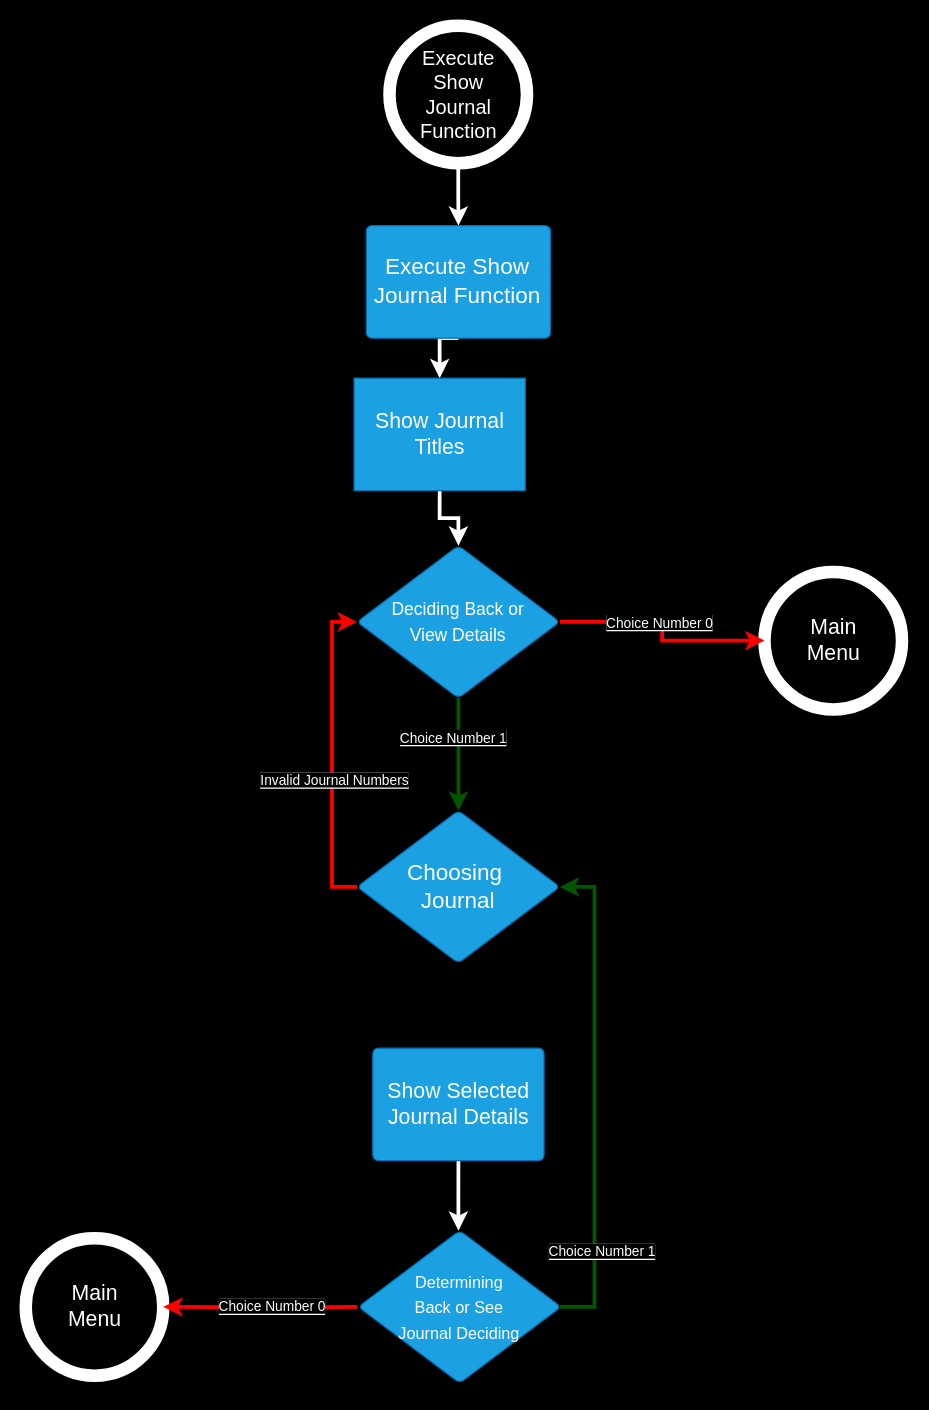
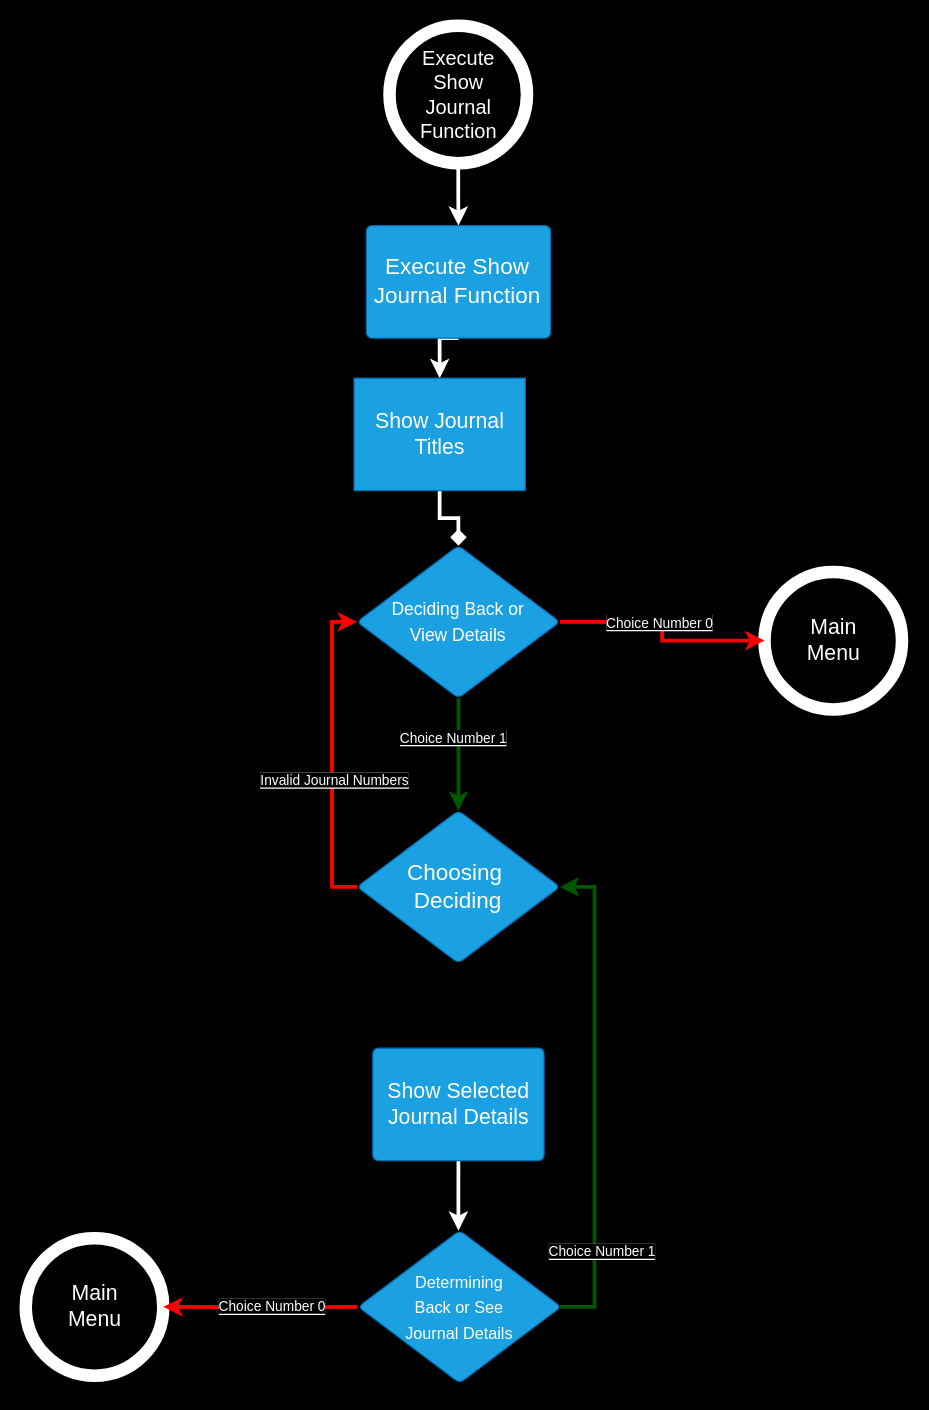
(458, 530) -> (458, 530)
(458, 887) -> (458, 887)
(459, 1307) -> (459, 1307)
